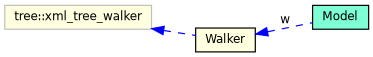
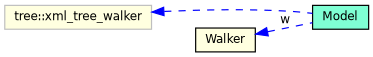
(180, 33) -> (238, 10)
